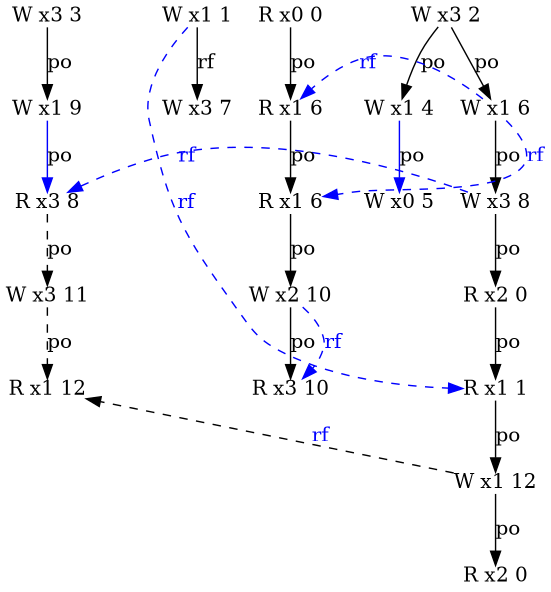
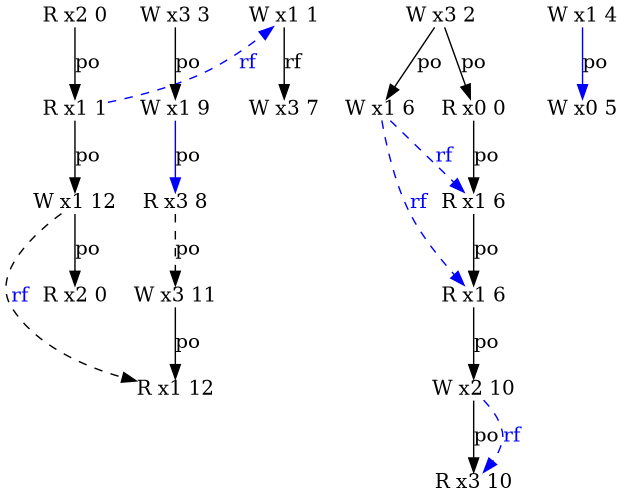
(420, 53) -> (455, 56)
(496, 203) -> none
(214, 276) -> (189, 79)
(47, 336) -> (175, 336)
